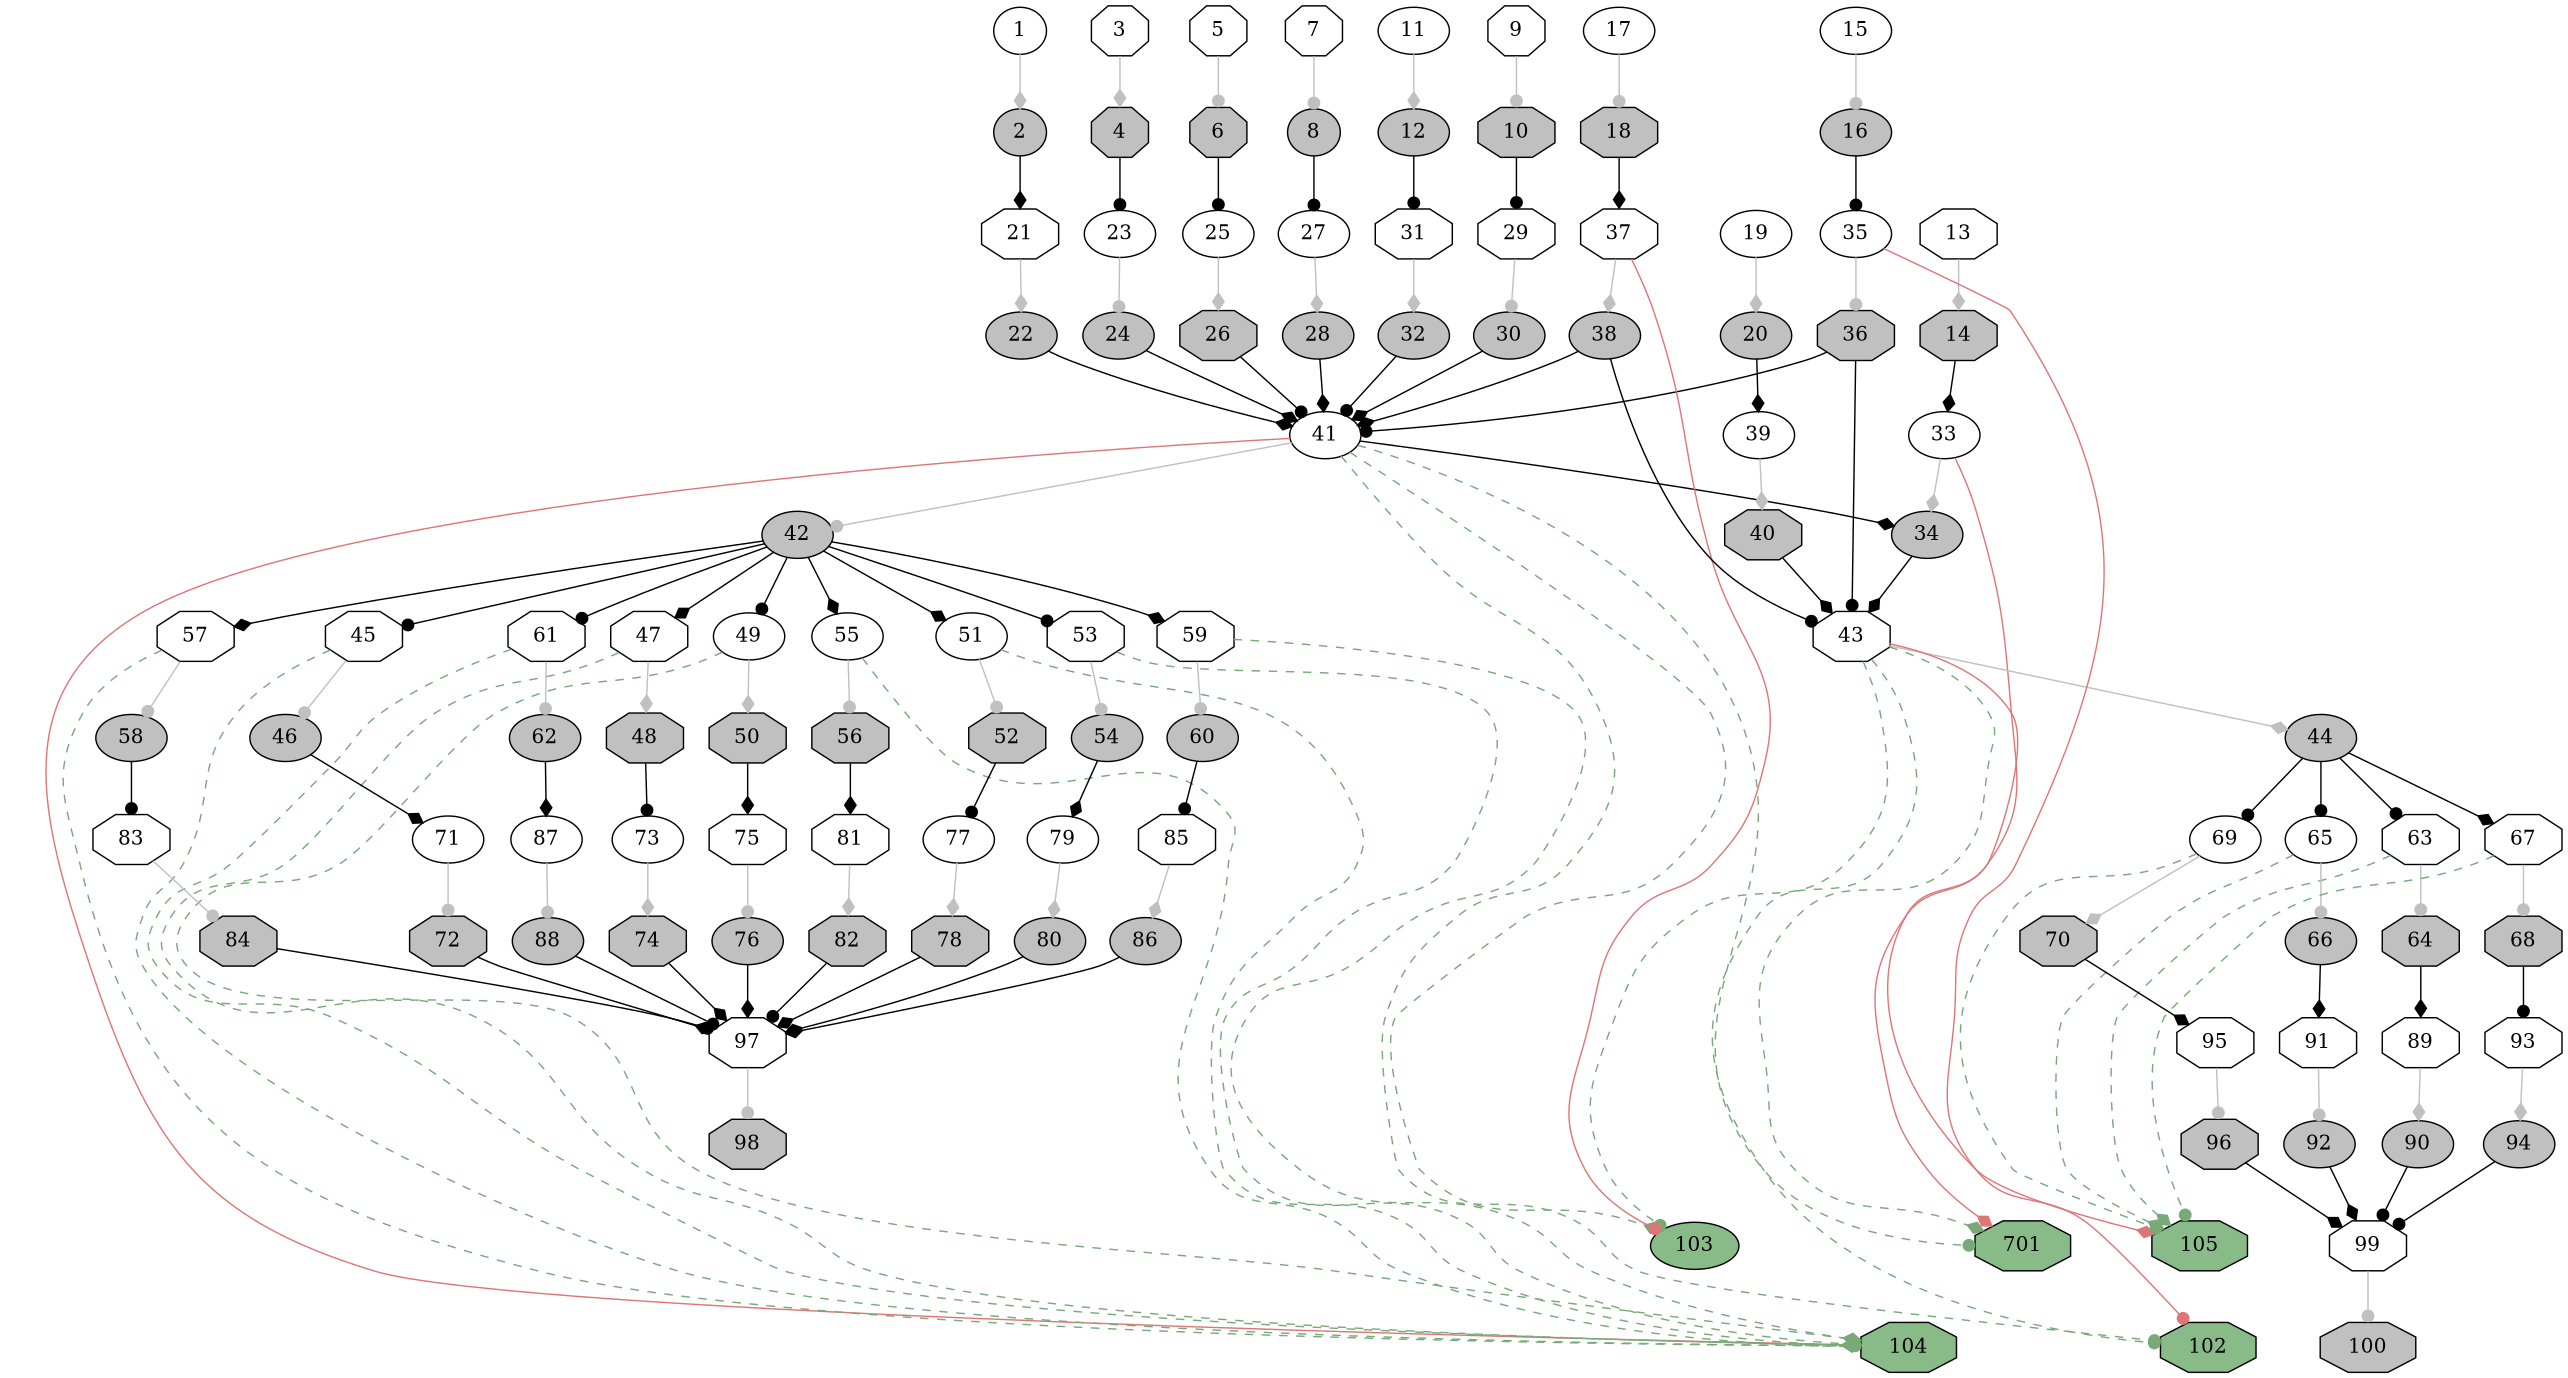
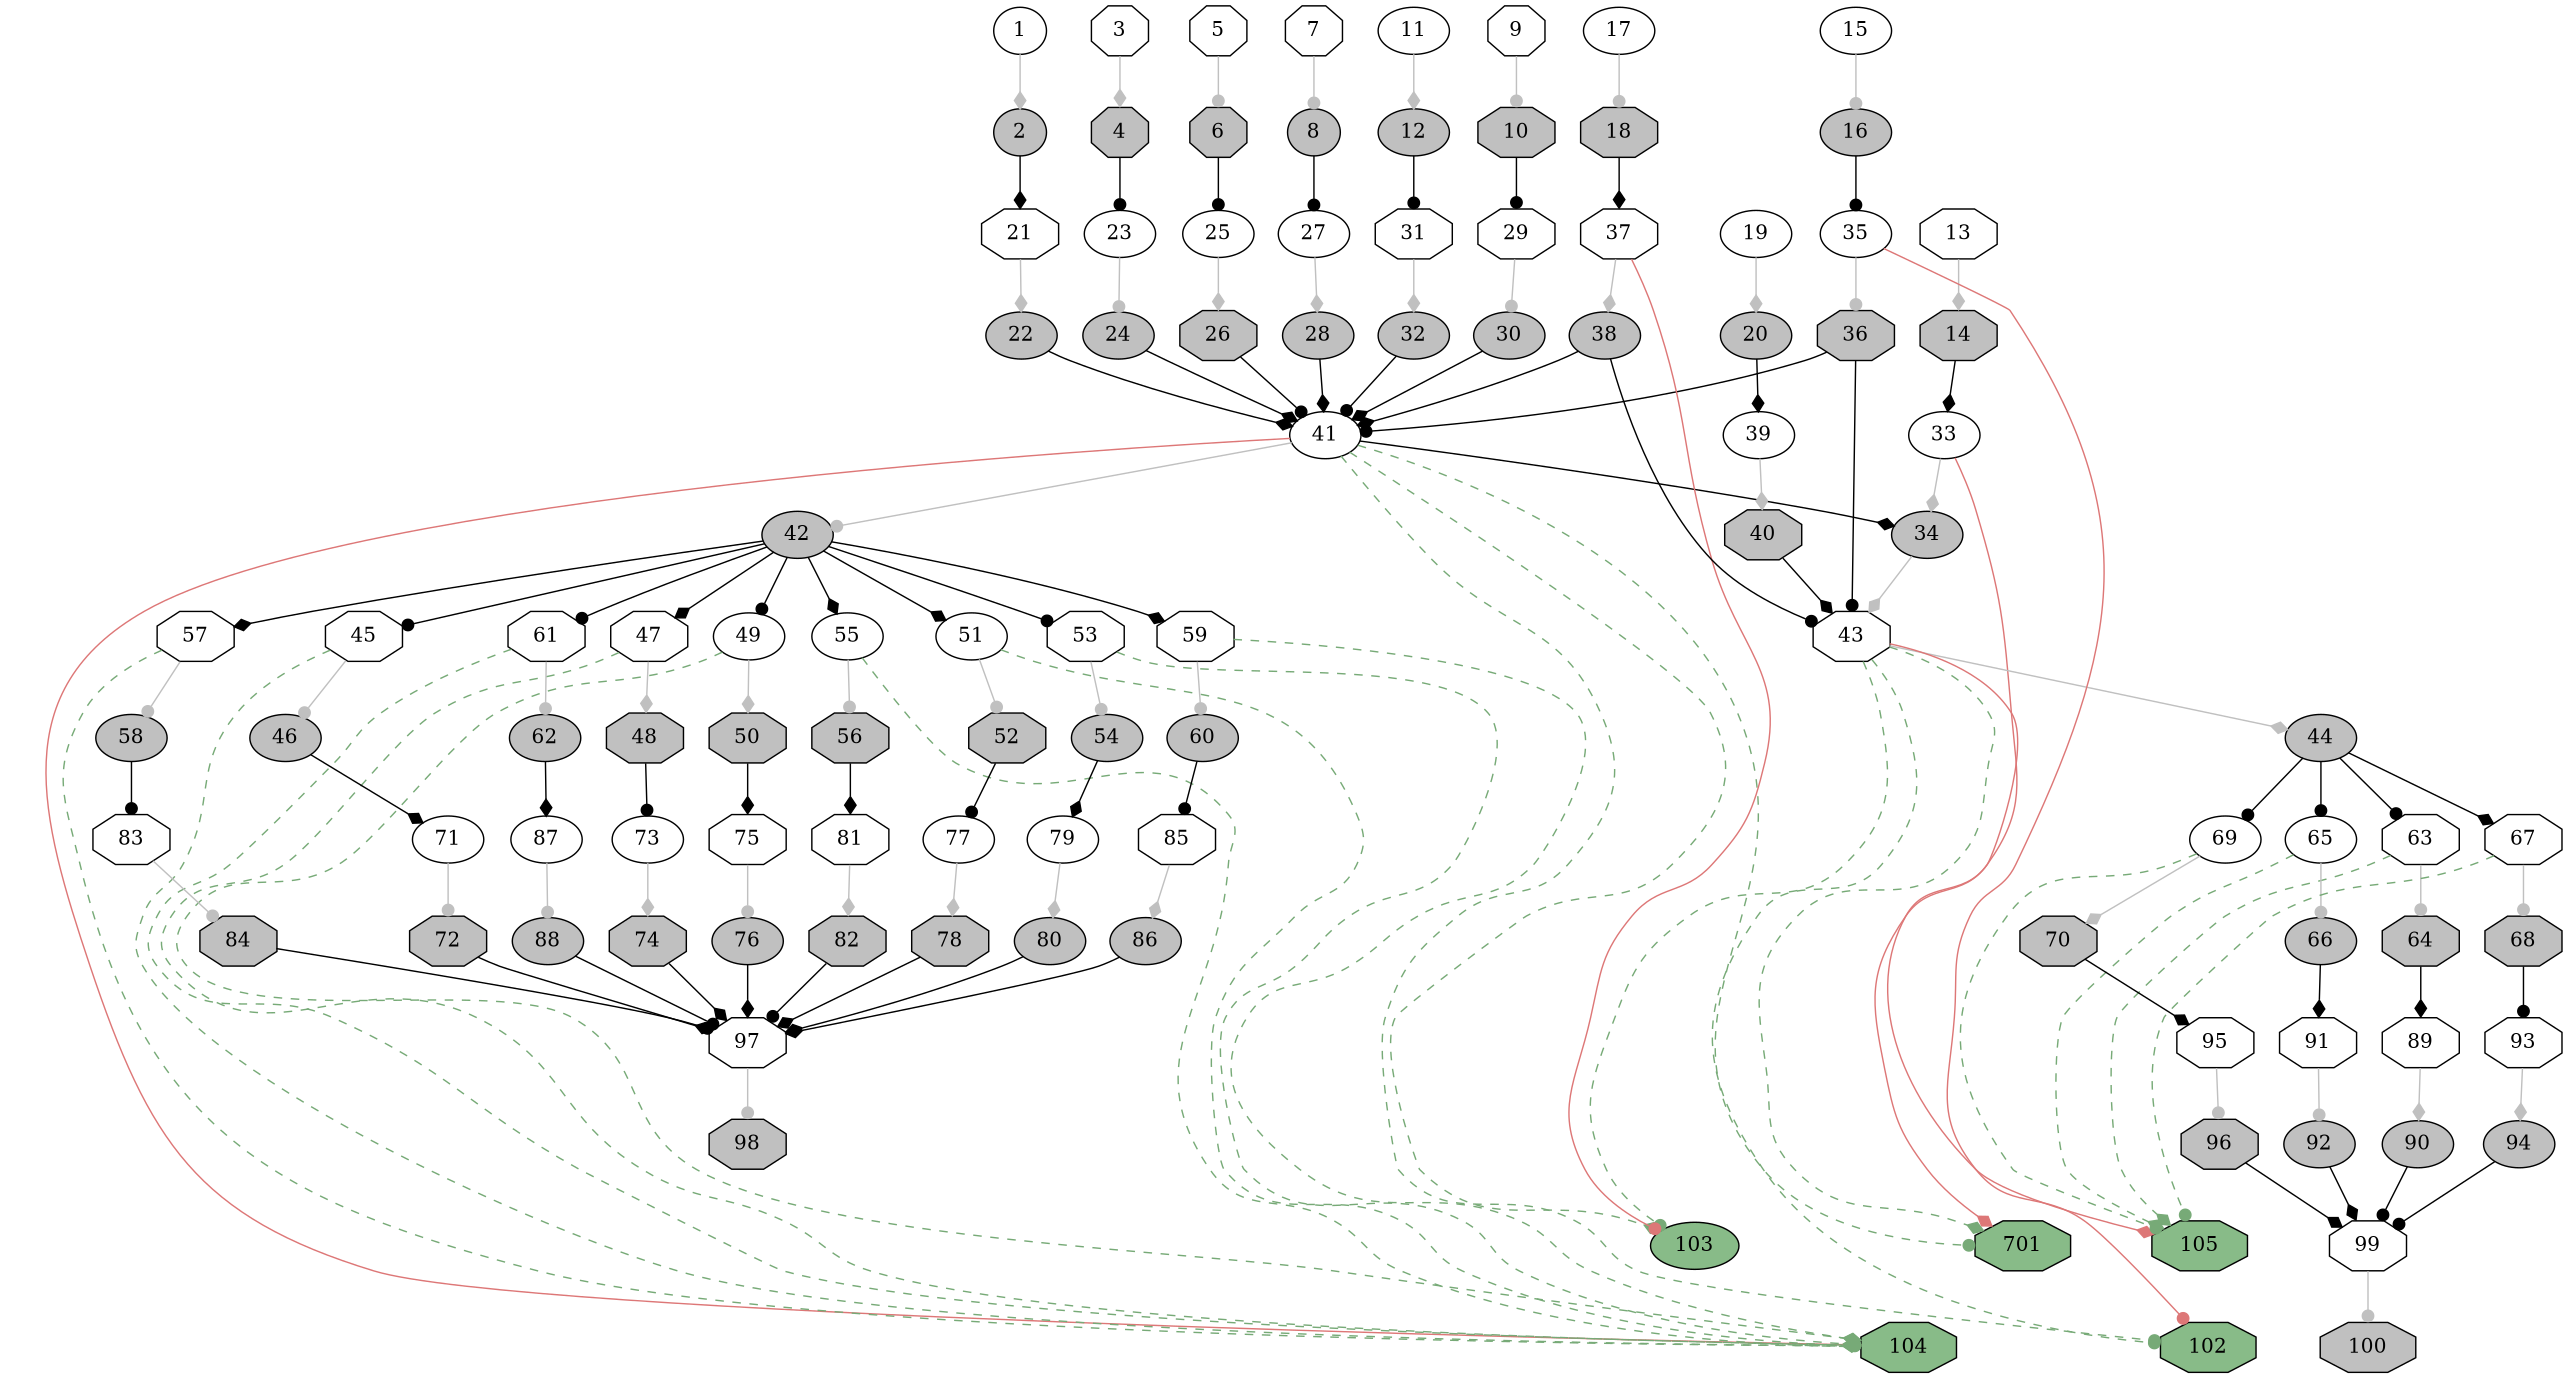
(1896, 577) -> (1896, 577)
